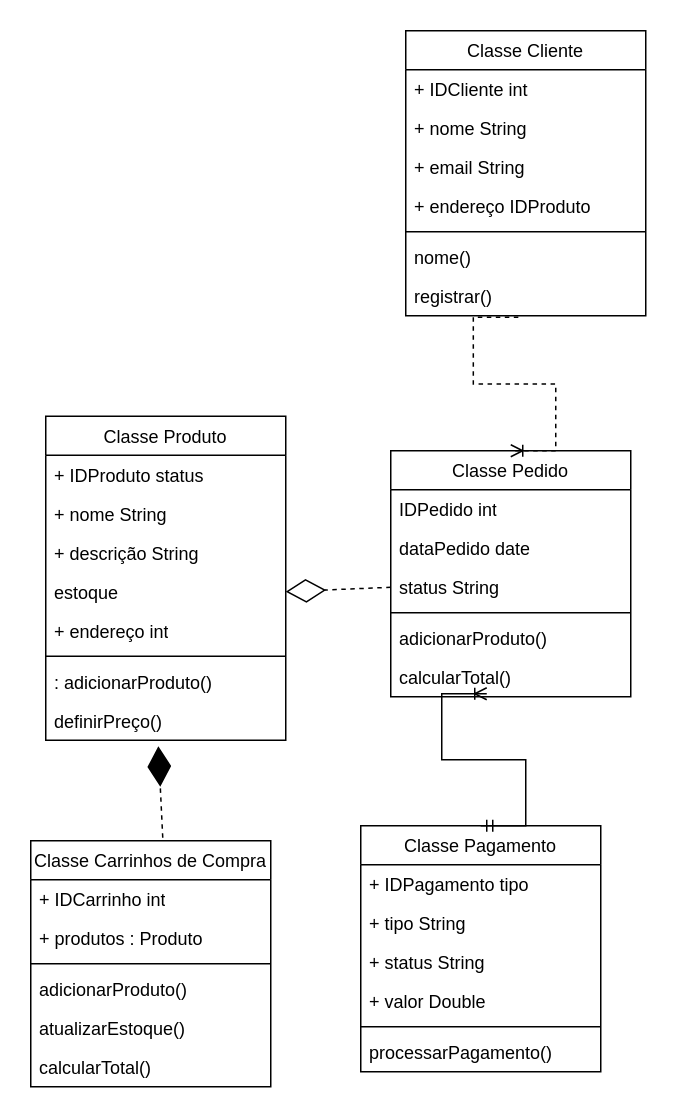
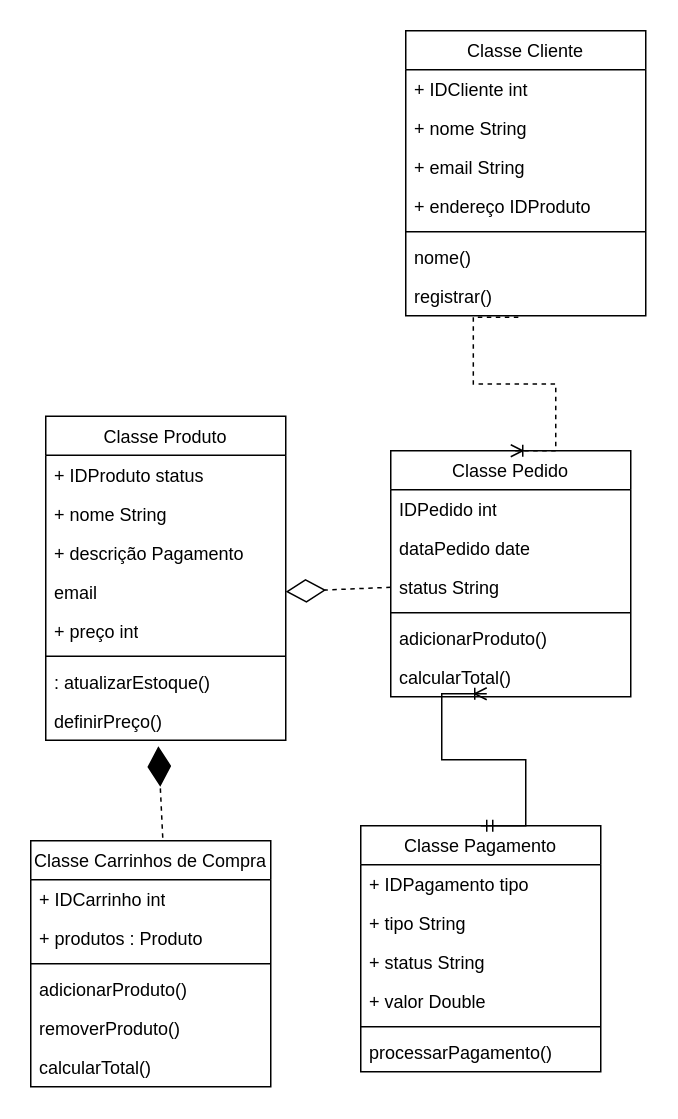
(136, 555) -> (154, 555)
(90, 594) -> (75, 594)
(118, 633) -> (103, 633)
(146, 684) -> (146, 684)
(126, 1030) -> (120, 1030)
